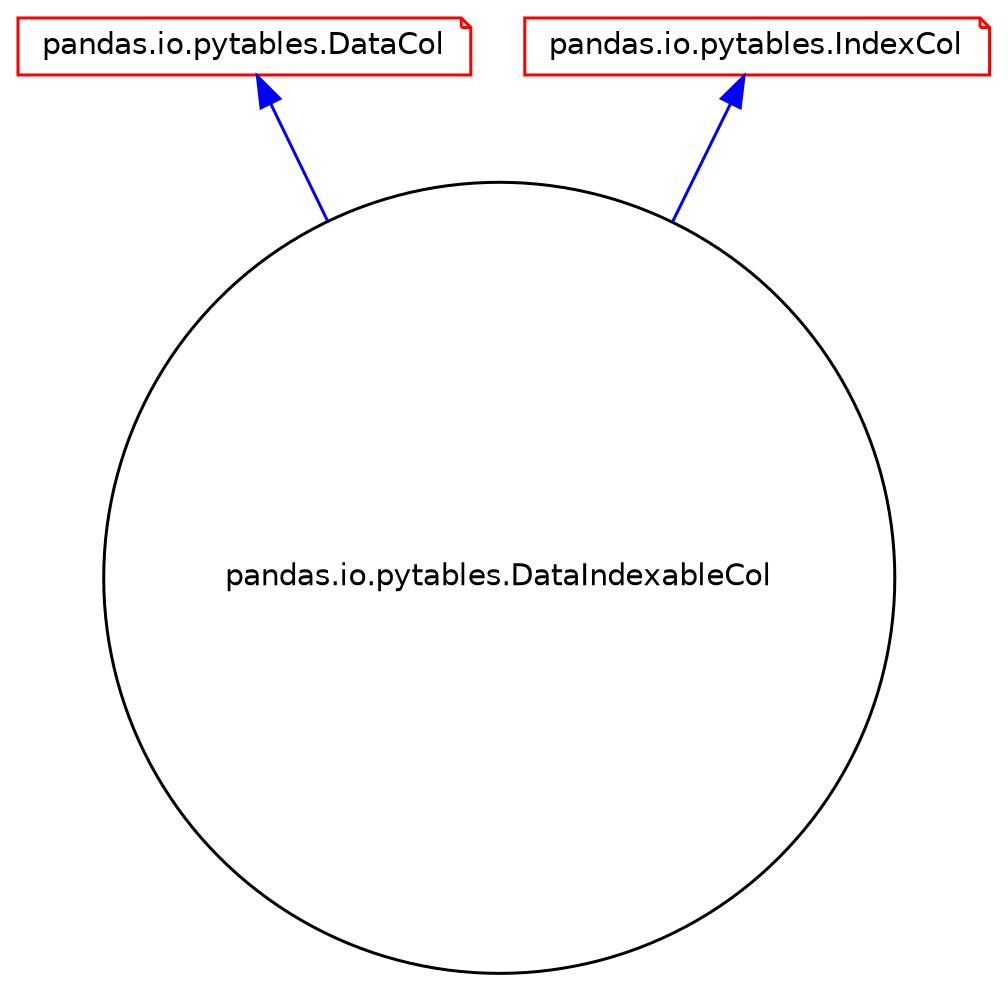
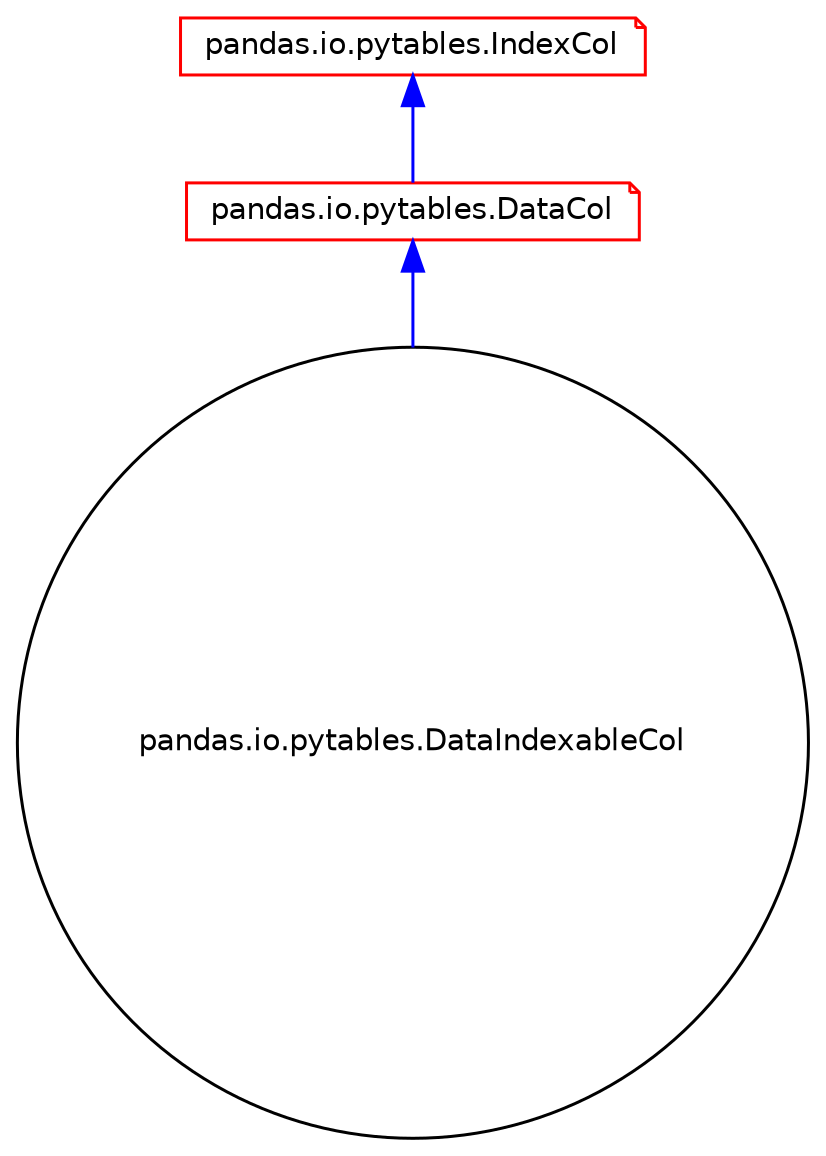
(702, 162) -> (413, 144)
